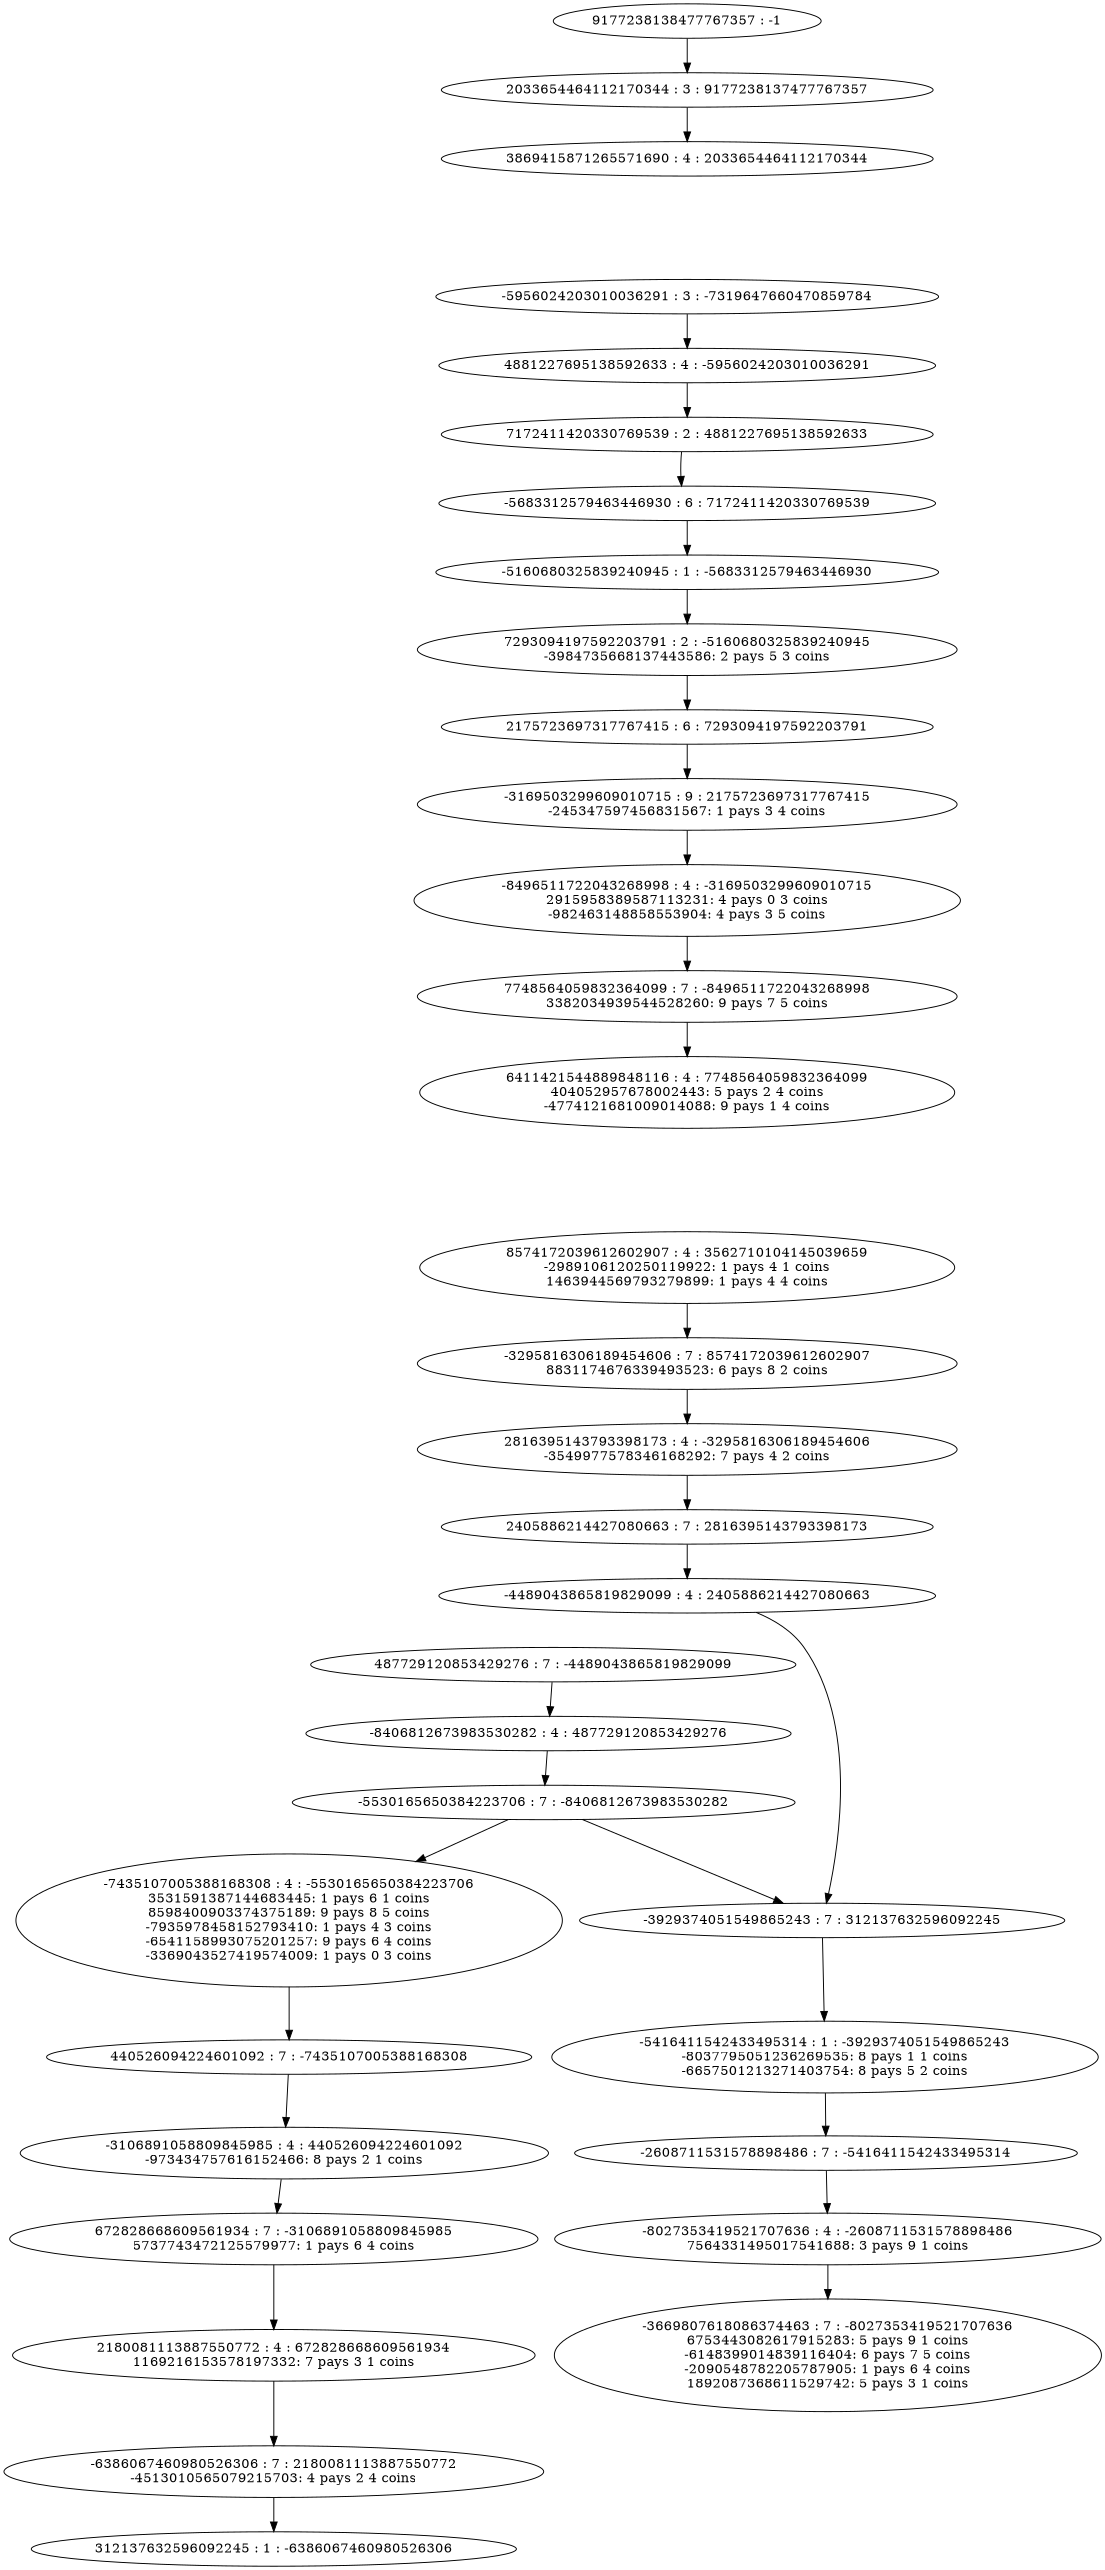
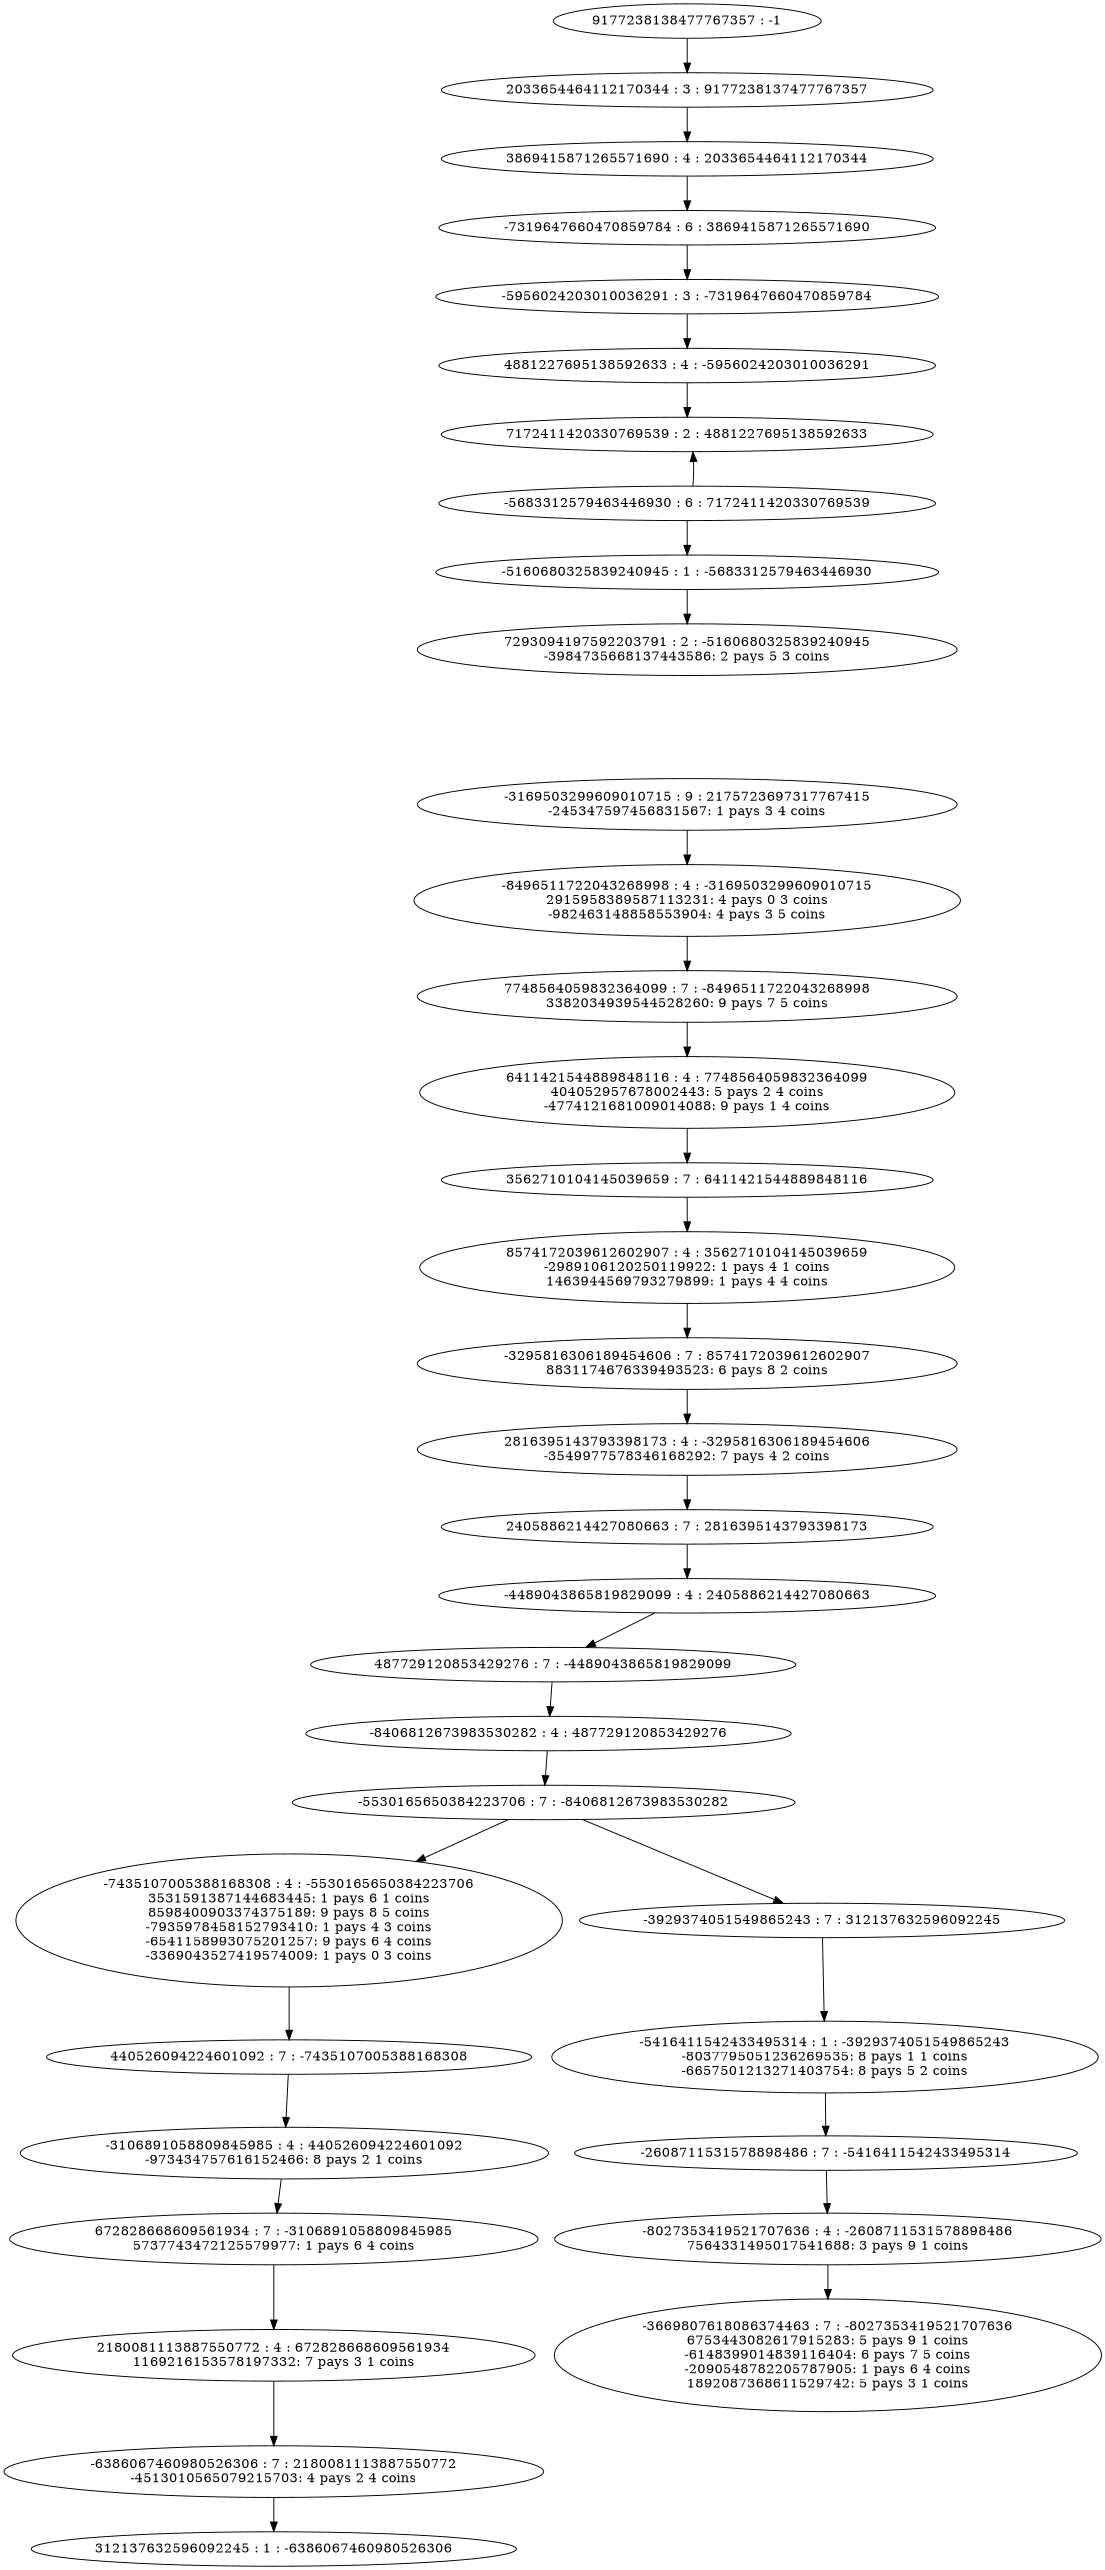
none -> (687, 228)
(681, 464) -> (694, 474)
(687, 727) -> none
none -> (687, 1180)
(837, 1738) -> (625, 1628)
